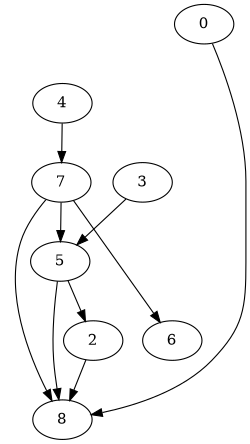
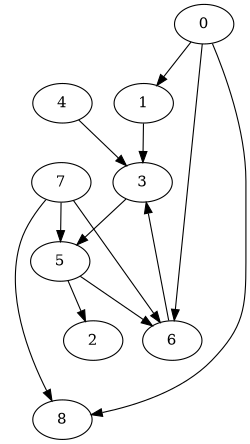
none -> (144, 103)
(62, 137) -> (99, 139)
none -> (189, 177)
none -> (159, 267)
(53, 335) -> (112, 298)
(80, 375) -> none
